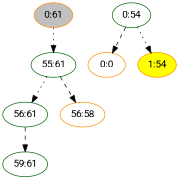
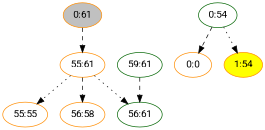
(53, 37) -> (82, 37)
(53, 65) -> (82, 65)
none -> (25, 115)
(25, 136) -> (140, 86)
